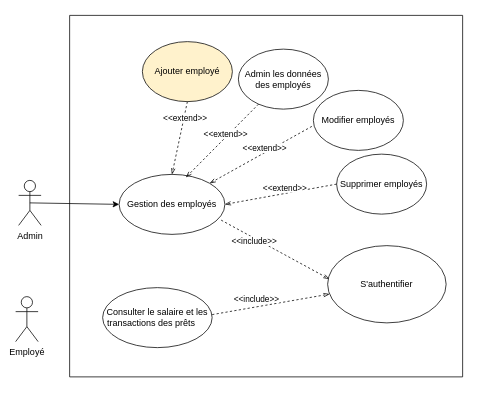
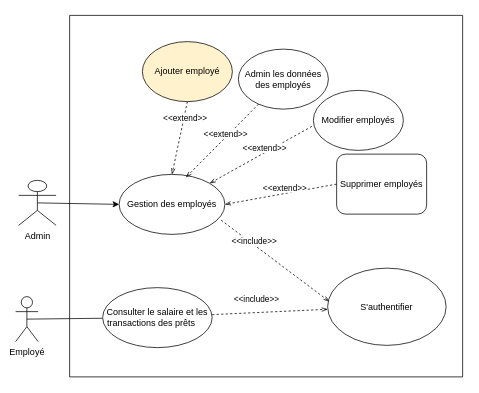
(381, 184) -> (381, 184)
(30, 203) -> (37, 203)
(387, 284) -> (387, 307)
none -> (65, 319)
